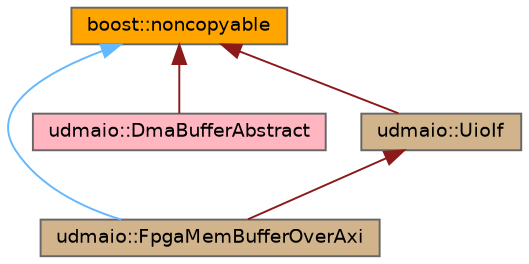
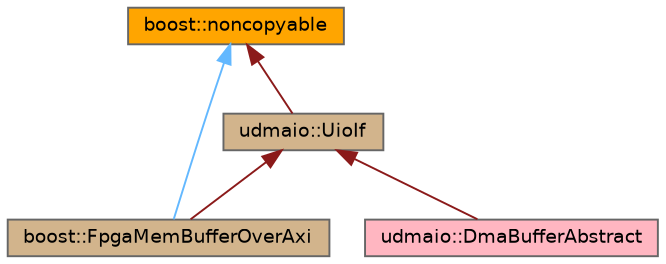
(179, 89) -> (416, 189)
(210, 238) -> (169, 238)
